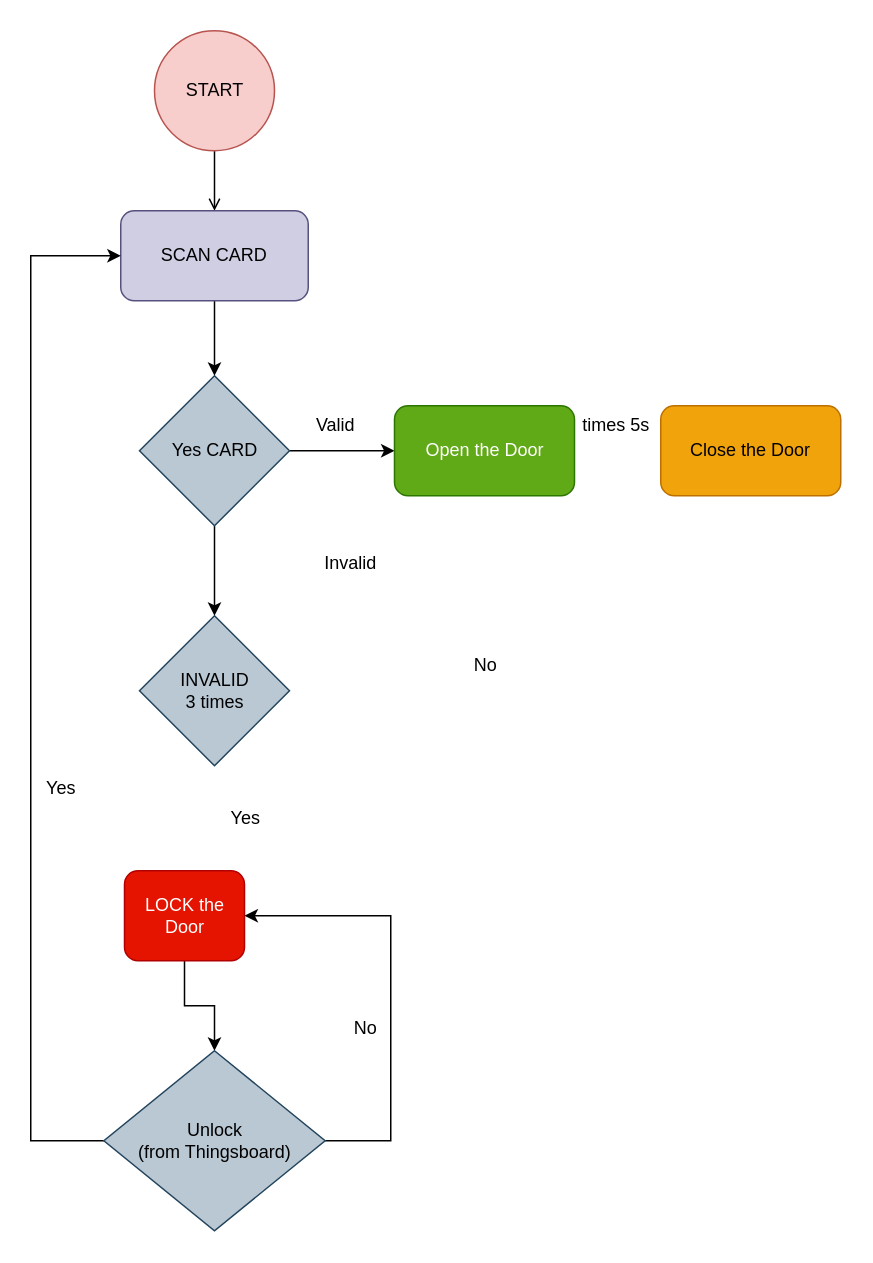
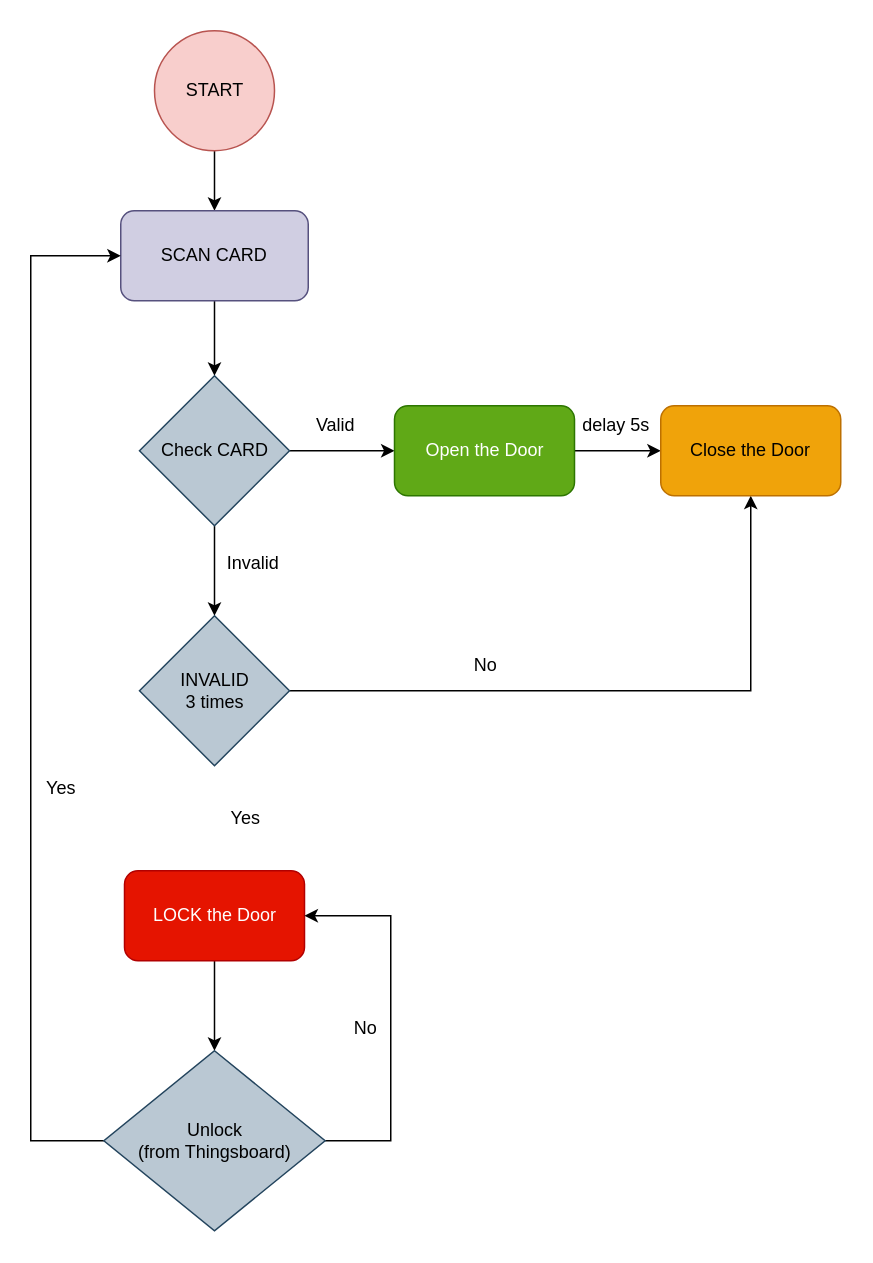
(215, 201) -> (215, 199)
(617, 425) -> (617, 425)
(215, 451) -> (215, 451)
none -> (613, 451)
(350, 563) -> (252, 563)
none -> (613, 691)
(185, 916) -> (215, 916)
